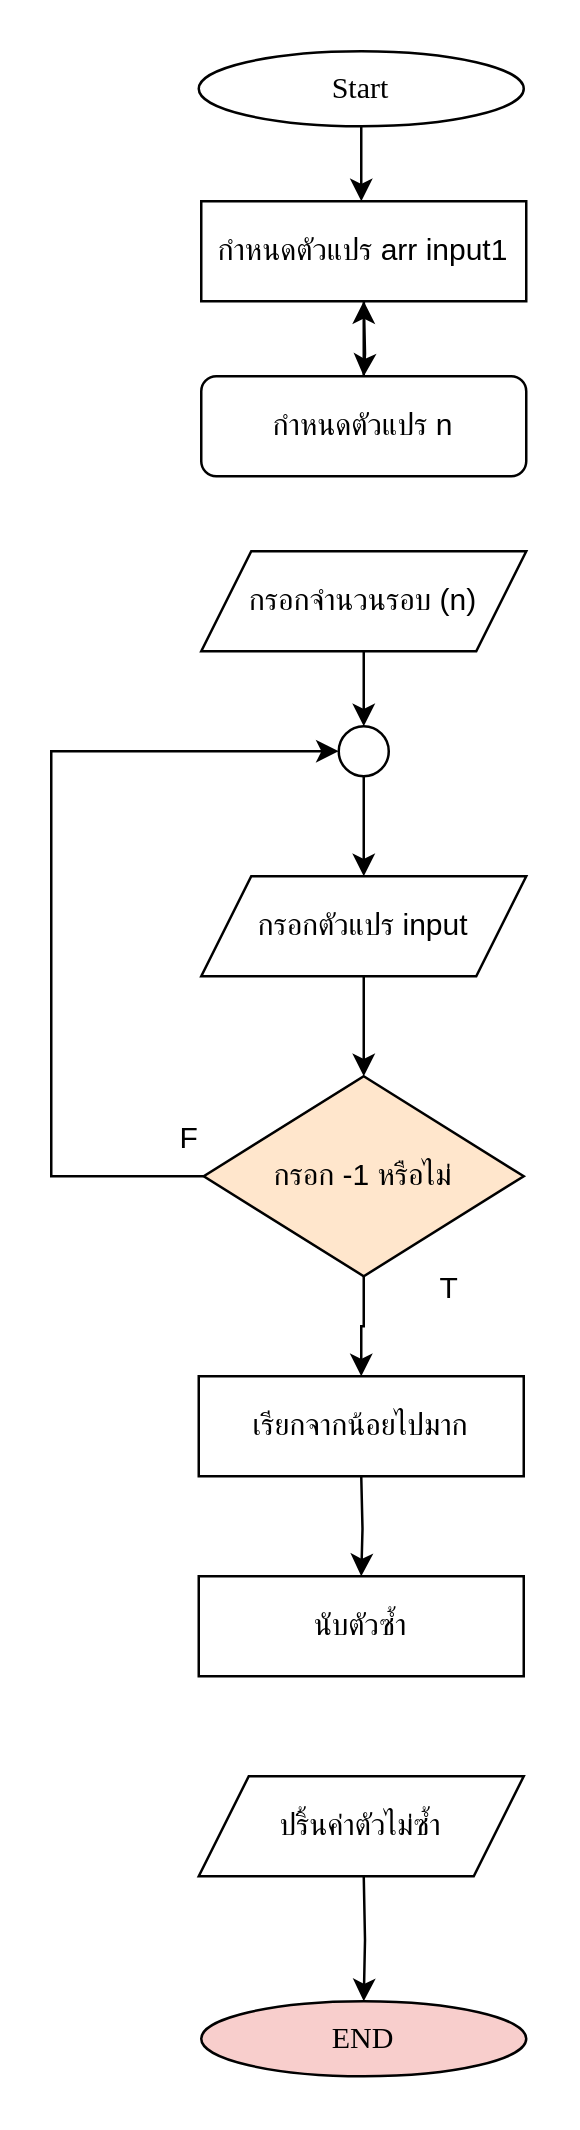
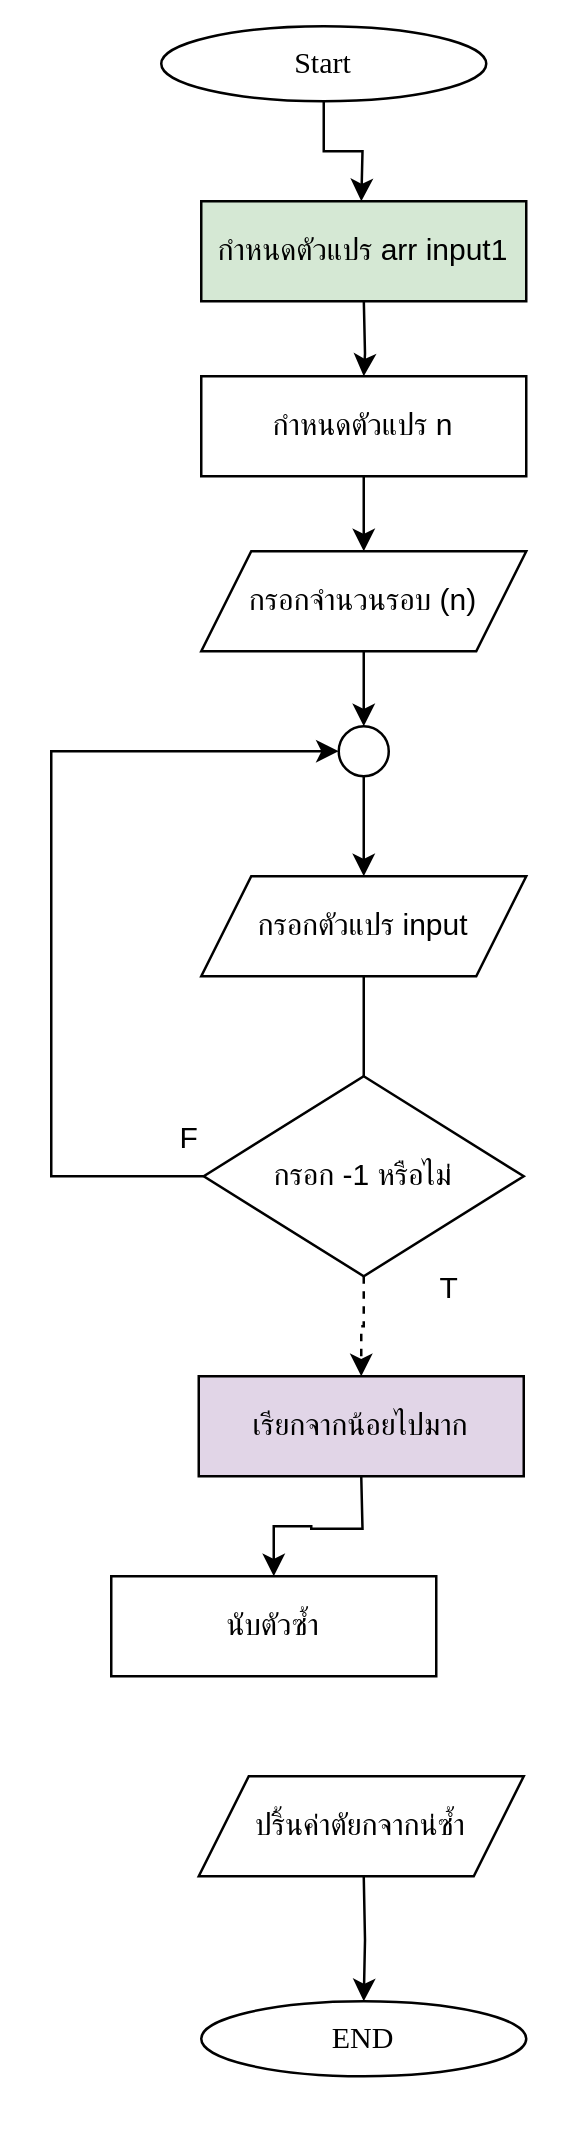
(361, 89) -> (324, 64)
(364, 251) -> (364, 251)
(364, 374) -> (364, 522)
(364, 426) -> (364, 426)
(364, 1058) -> (364, 1065)
(364, 1176) -> (364, 1176)
(364, 1322) -> (364, 1322)
(361, 1426) -> (361, 1426)
(361, 1626) -> (274, 1626)
(361, 1826) -> (361, 1826)
(364, 2039) -> (364, 2039)
